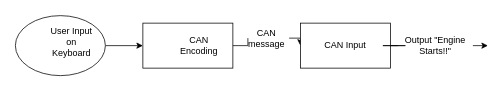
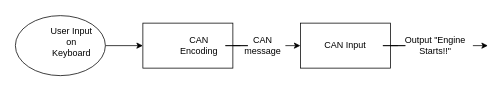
(267, 38) -> (263, 45)
